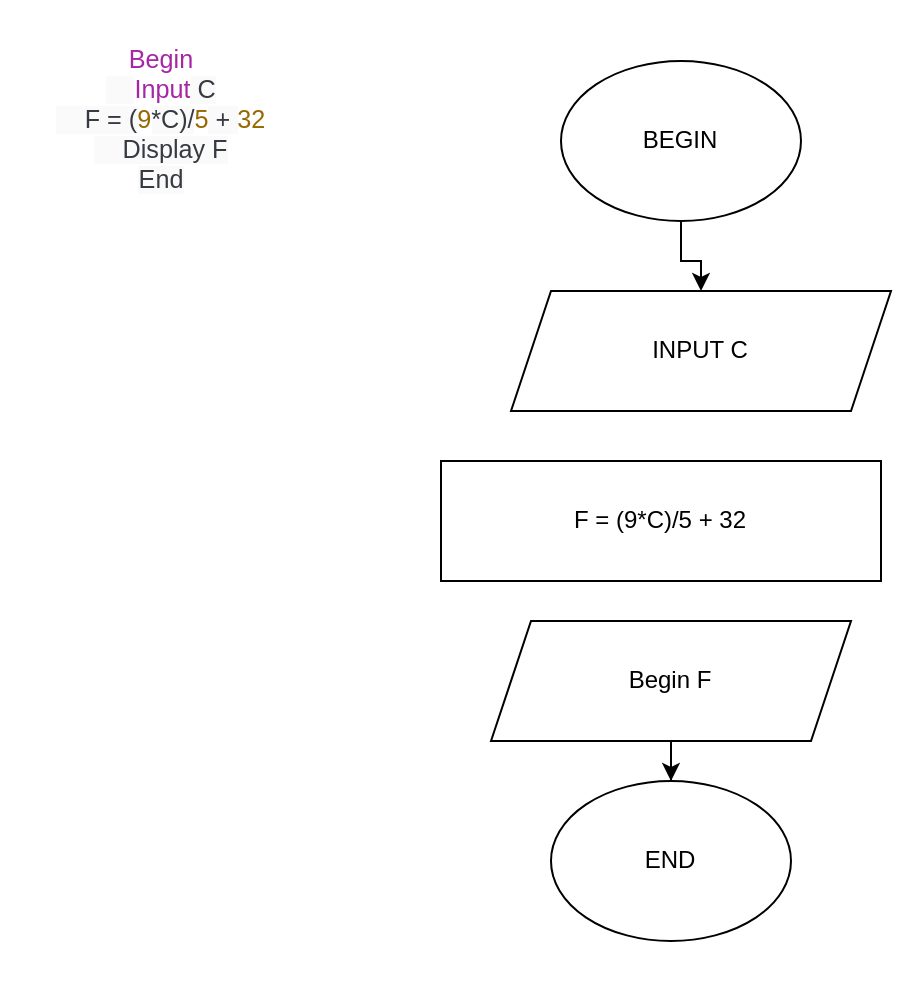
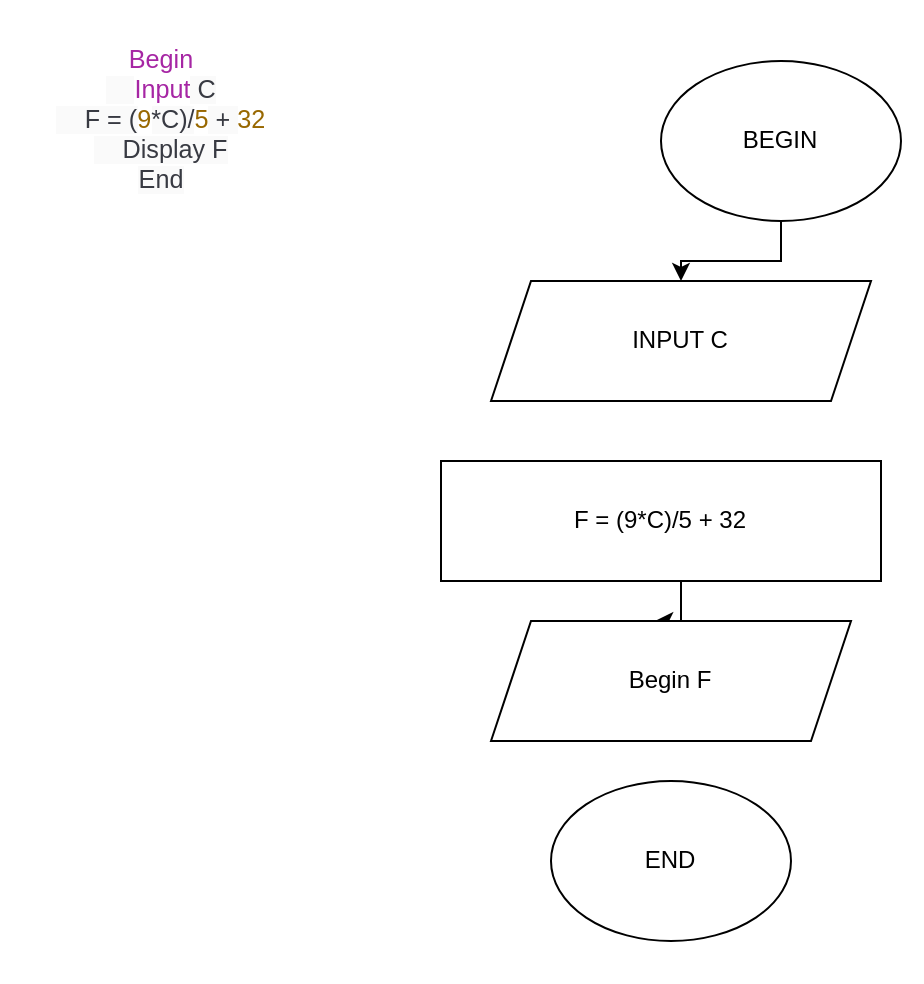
(681, 141) -> (781, 141)
(701, 351) -> (681, 341)
none -> (681, 606)
(671, 768) -> none
